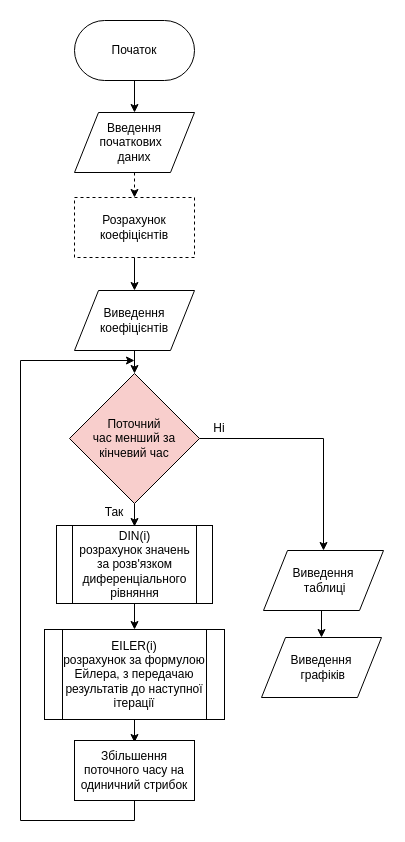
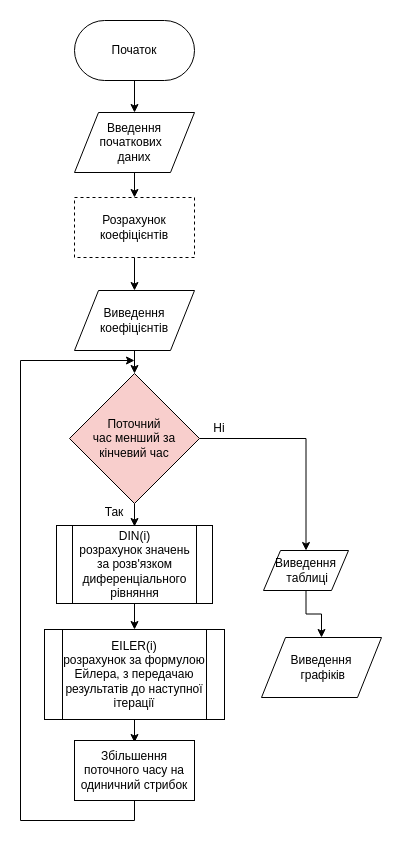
(135, 182) -> (135, 182)
(324, 581) -> (306, 571)
